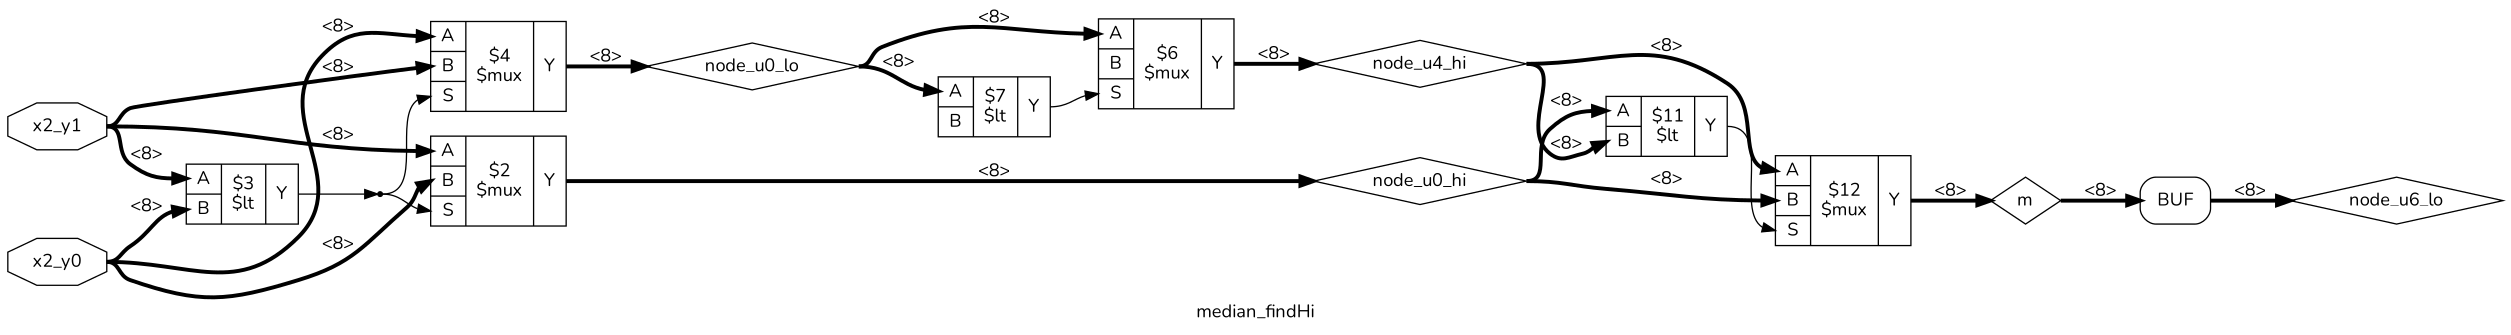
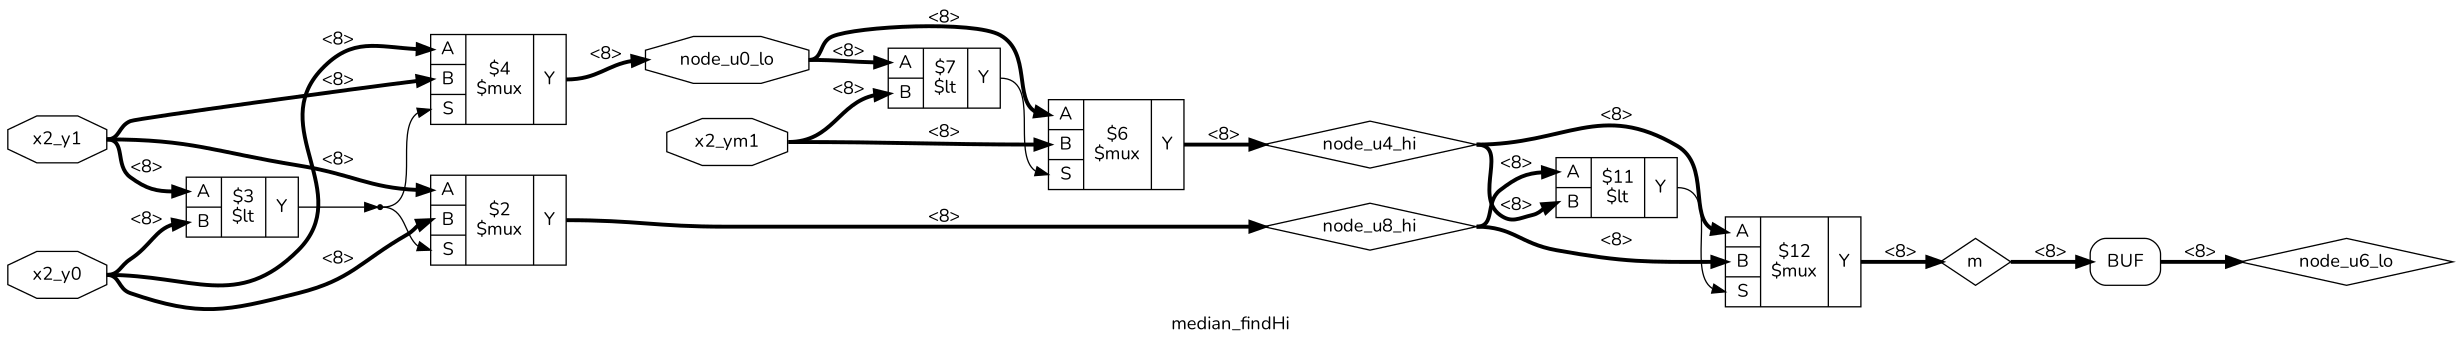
(752, 66) -> (727, 60)
none -> (727, 142)
(1420, 181) -> (1370, 227)
